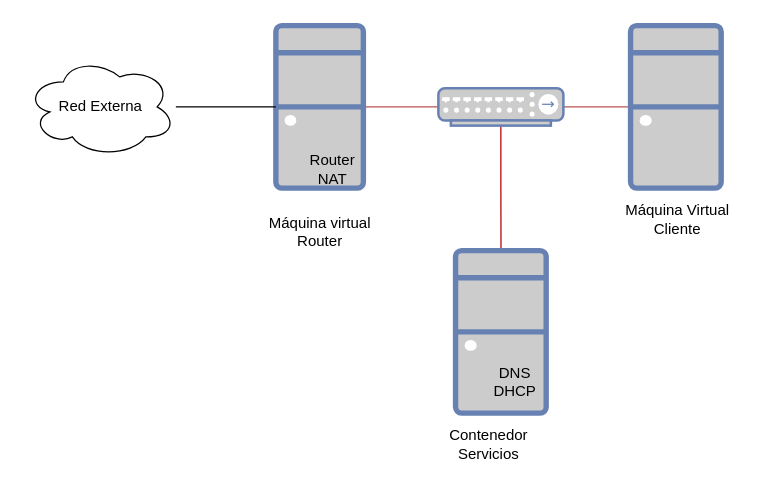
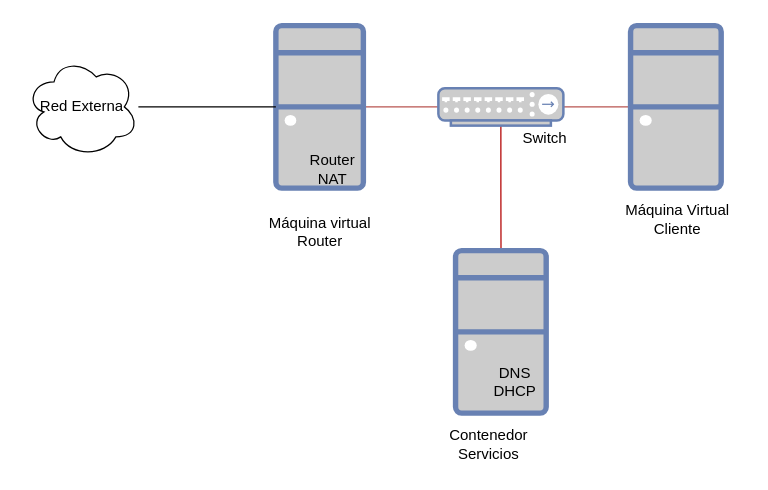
(101, 107) -> (82, 107)
none -> (544, 138)
